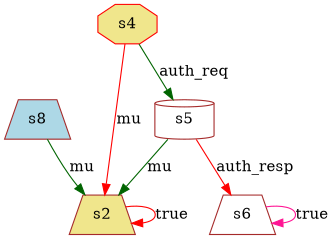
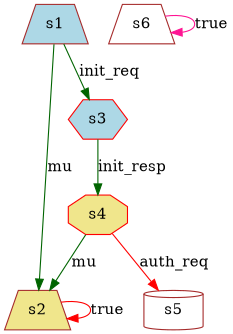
(153, 67) -> (132, 257)
(116, 114) -> (71, 258)
(38, 119) -> (55, 24)
none -> (98, 119)
(211, 162) -> none
(147, 163) -> none
